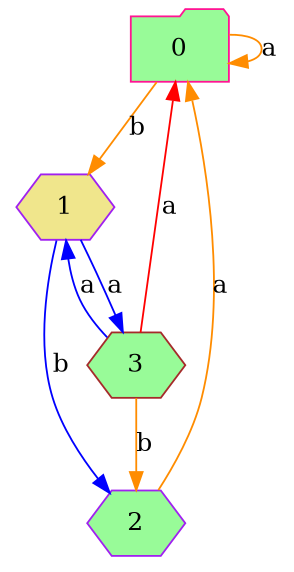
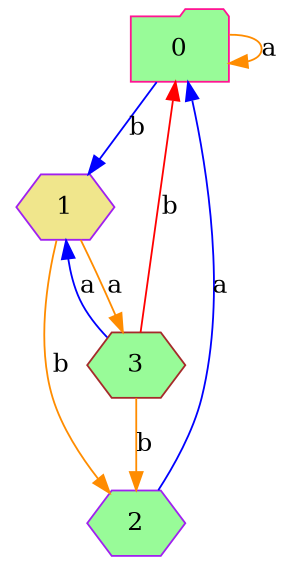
(128, 121) -> (128, 121)
(170, 207) -> (171, 207)
(99, 277) -> (99, 277)
(213, 300) -> (213, 300)
(46, 366) -> (46, 366)
